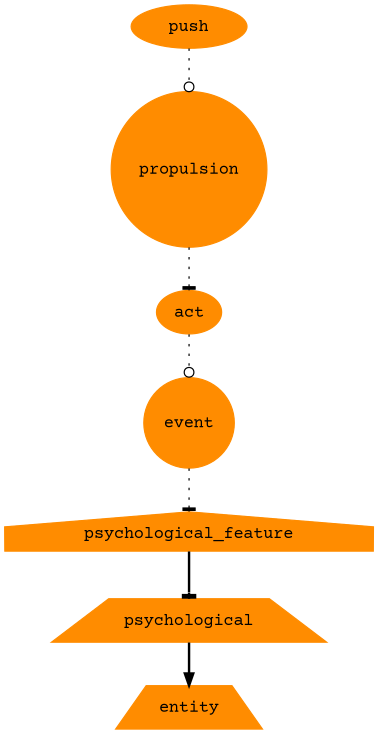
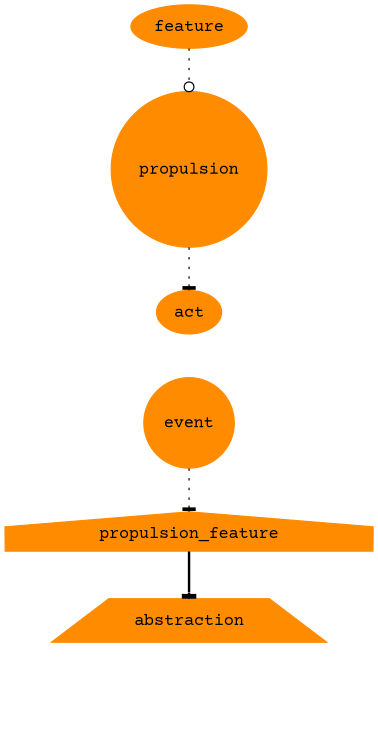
(189, 27) -> (189, 27)
(189, 351) -> none
(189, 534) -> (189, 534)
(189, 620) -> (189, 620)
(189, 707) -> none
